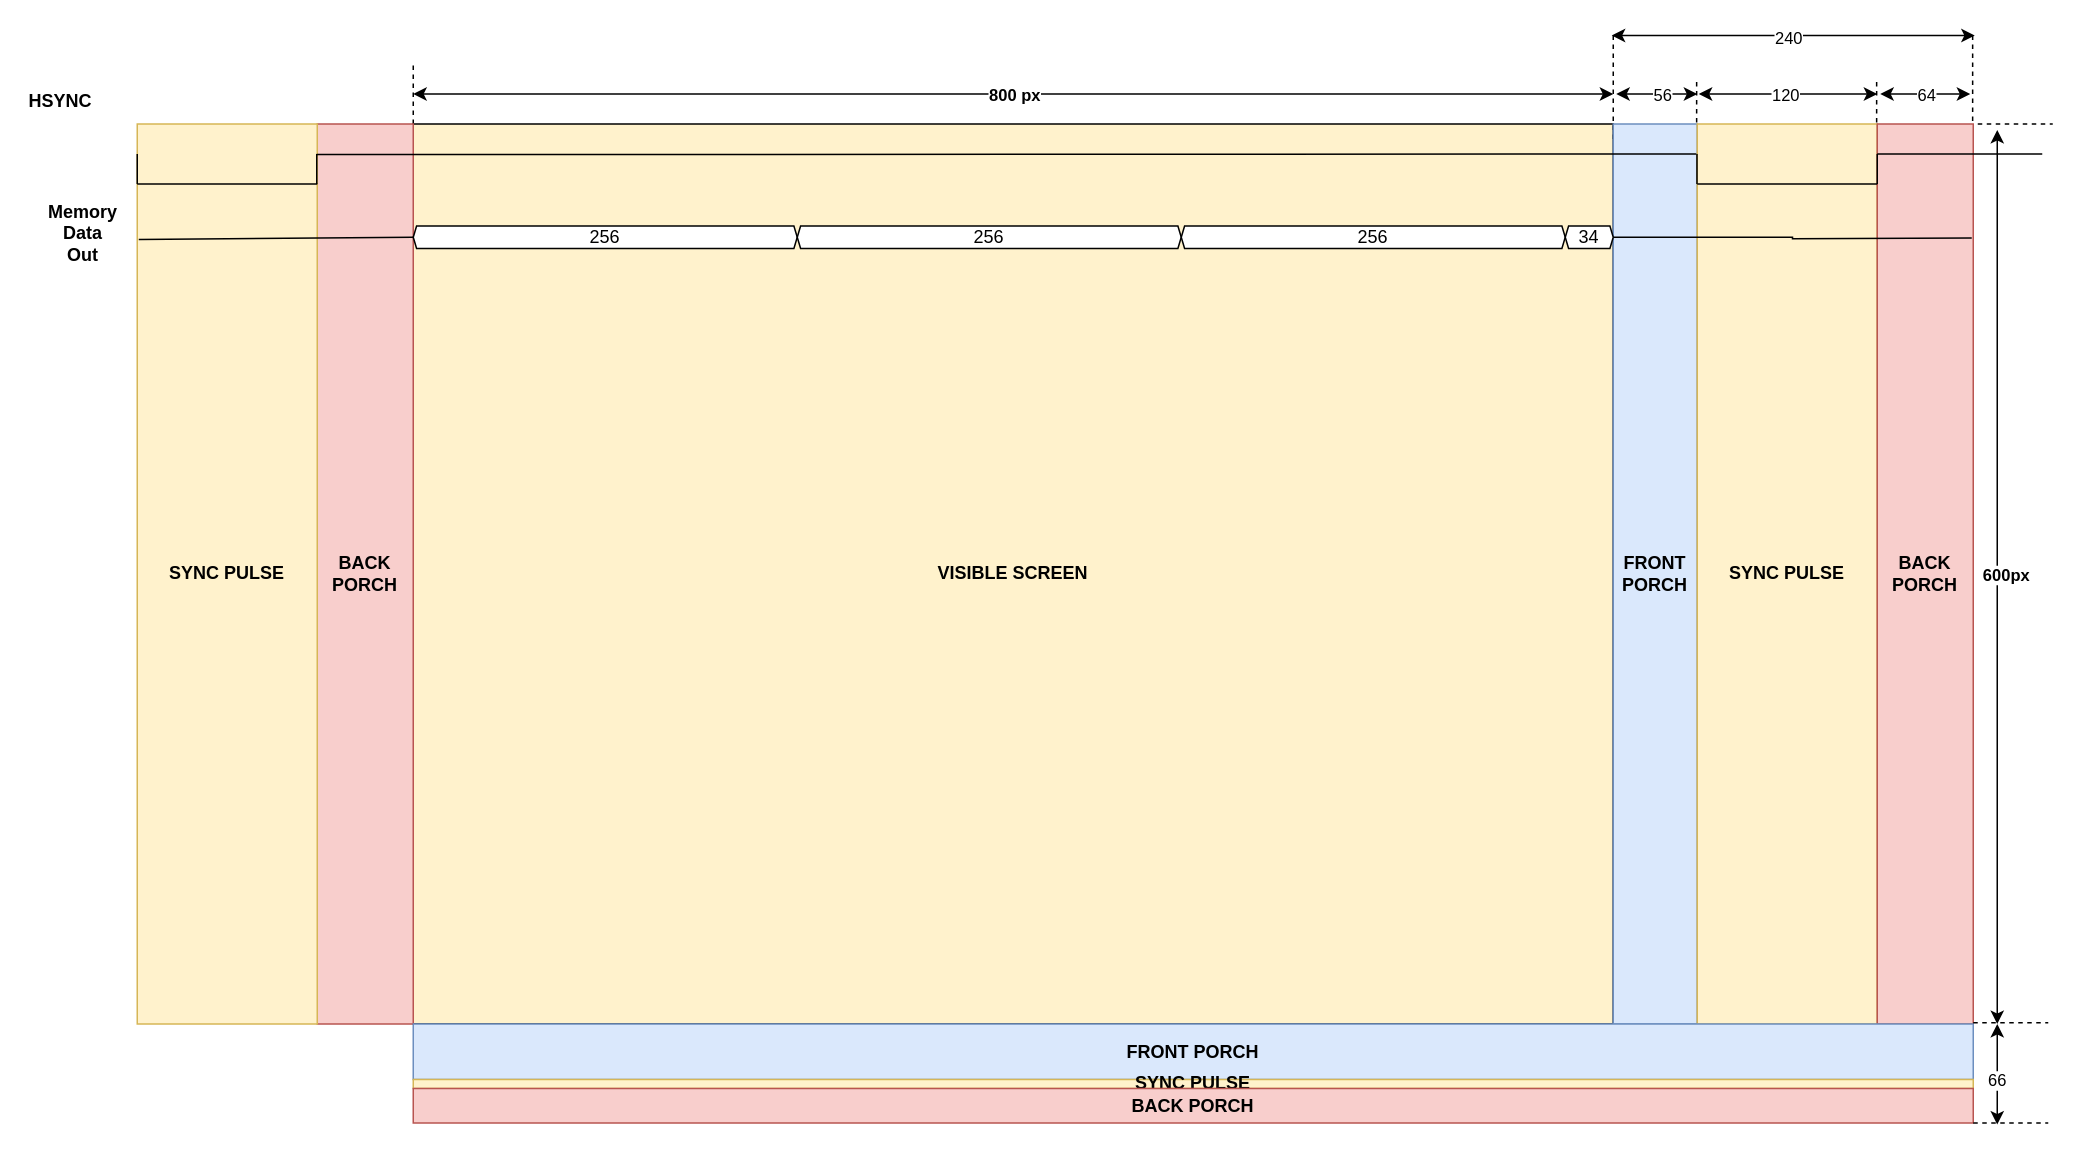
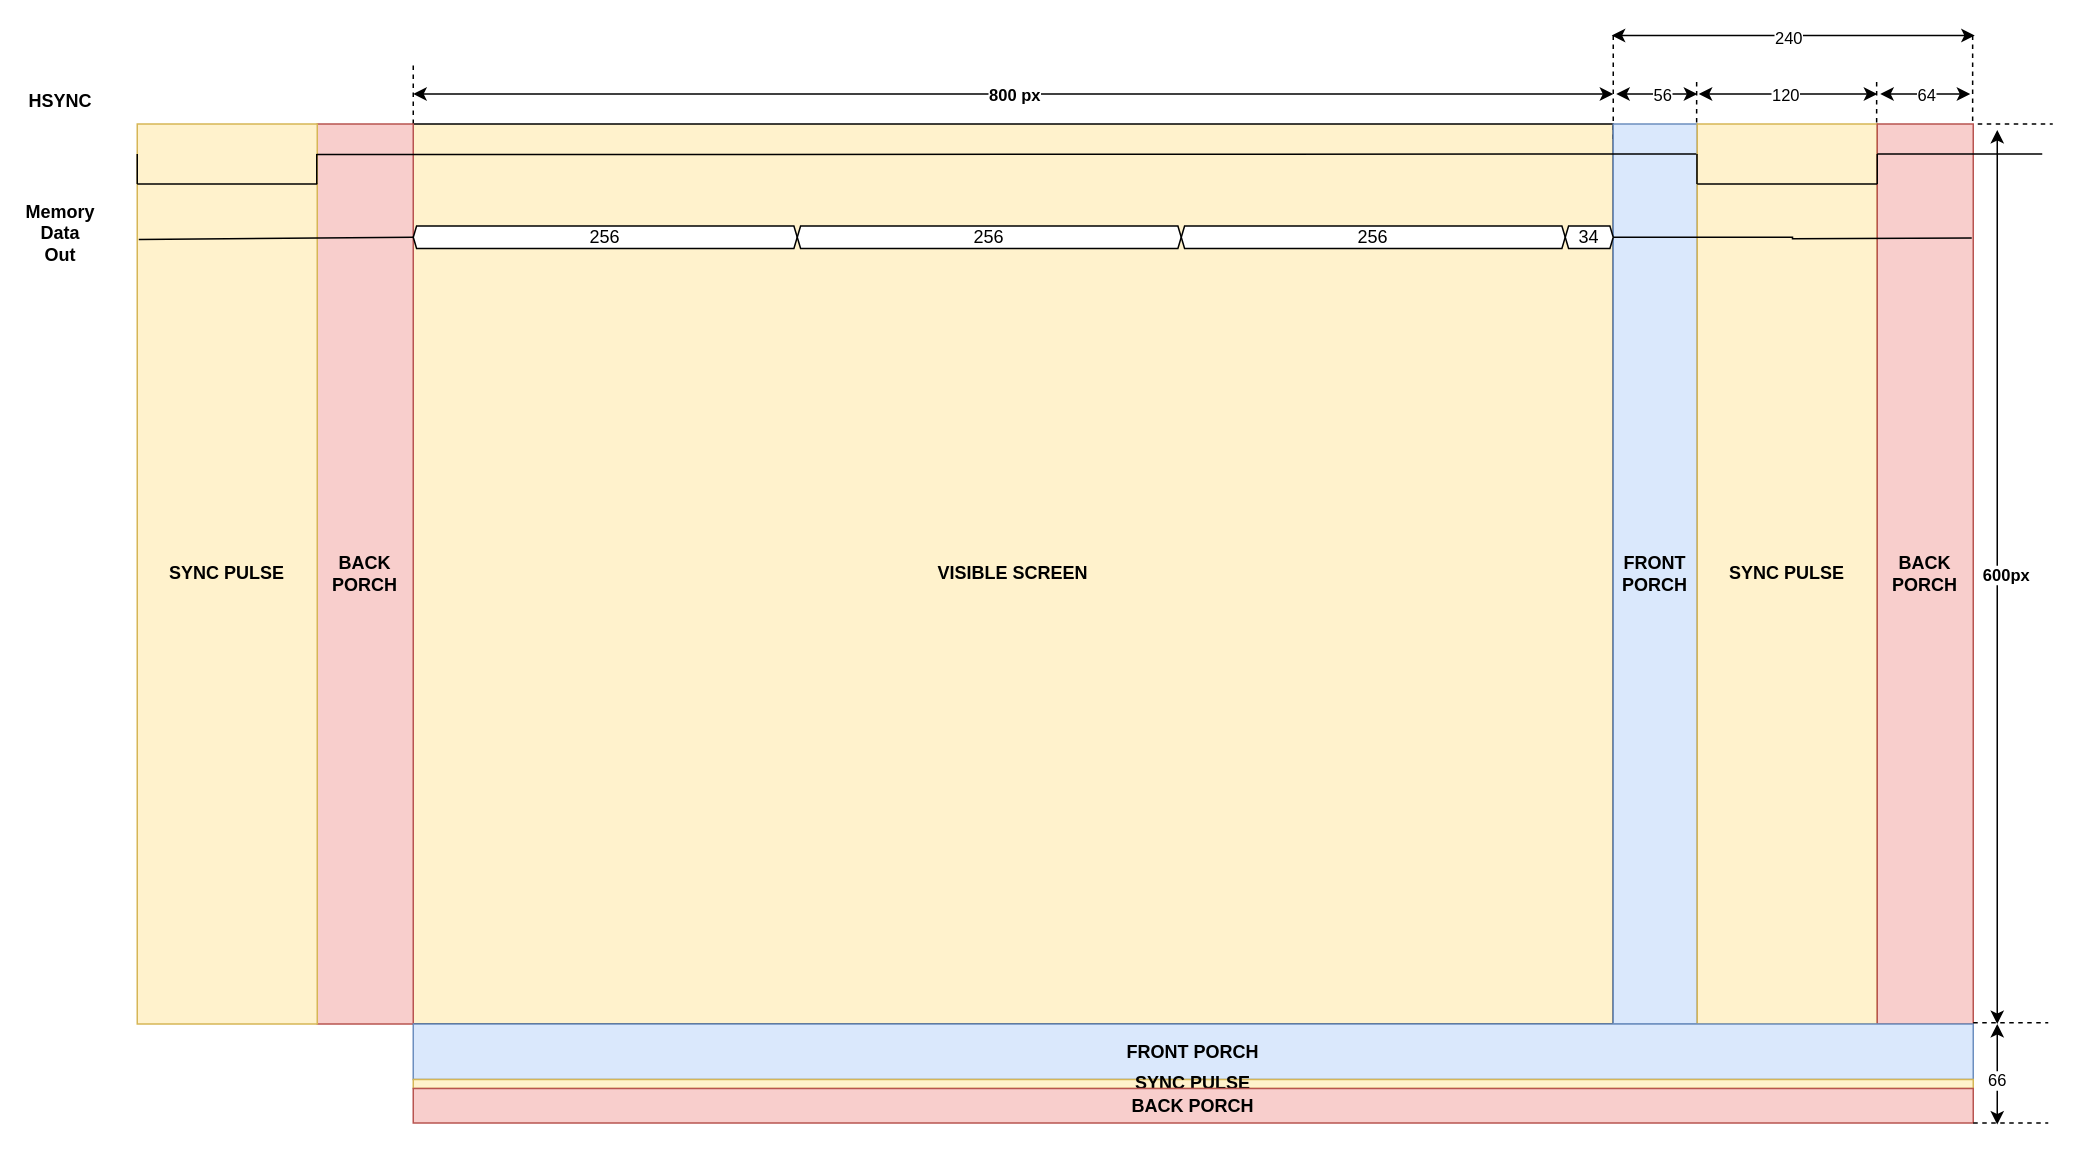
(83, 233) -> (61, 233)
